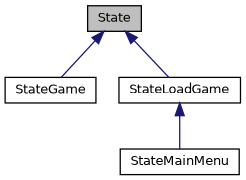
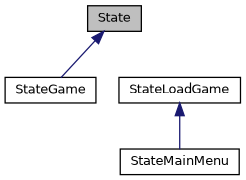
(152, 59) -> none
